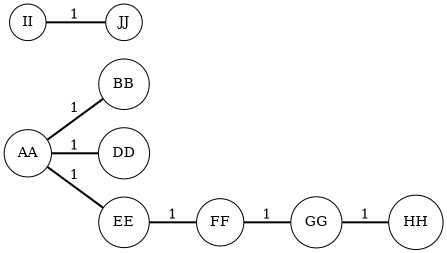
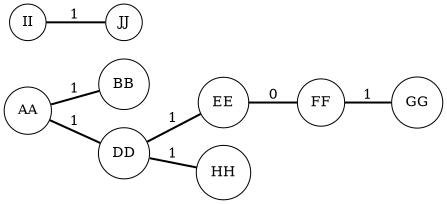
(75, 187) -> (174, 128)
(173, 215) -> (274, 95)
(365, 222) -> (173, 163)
